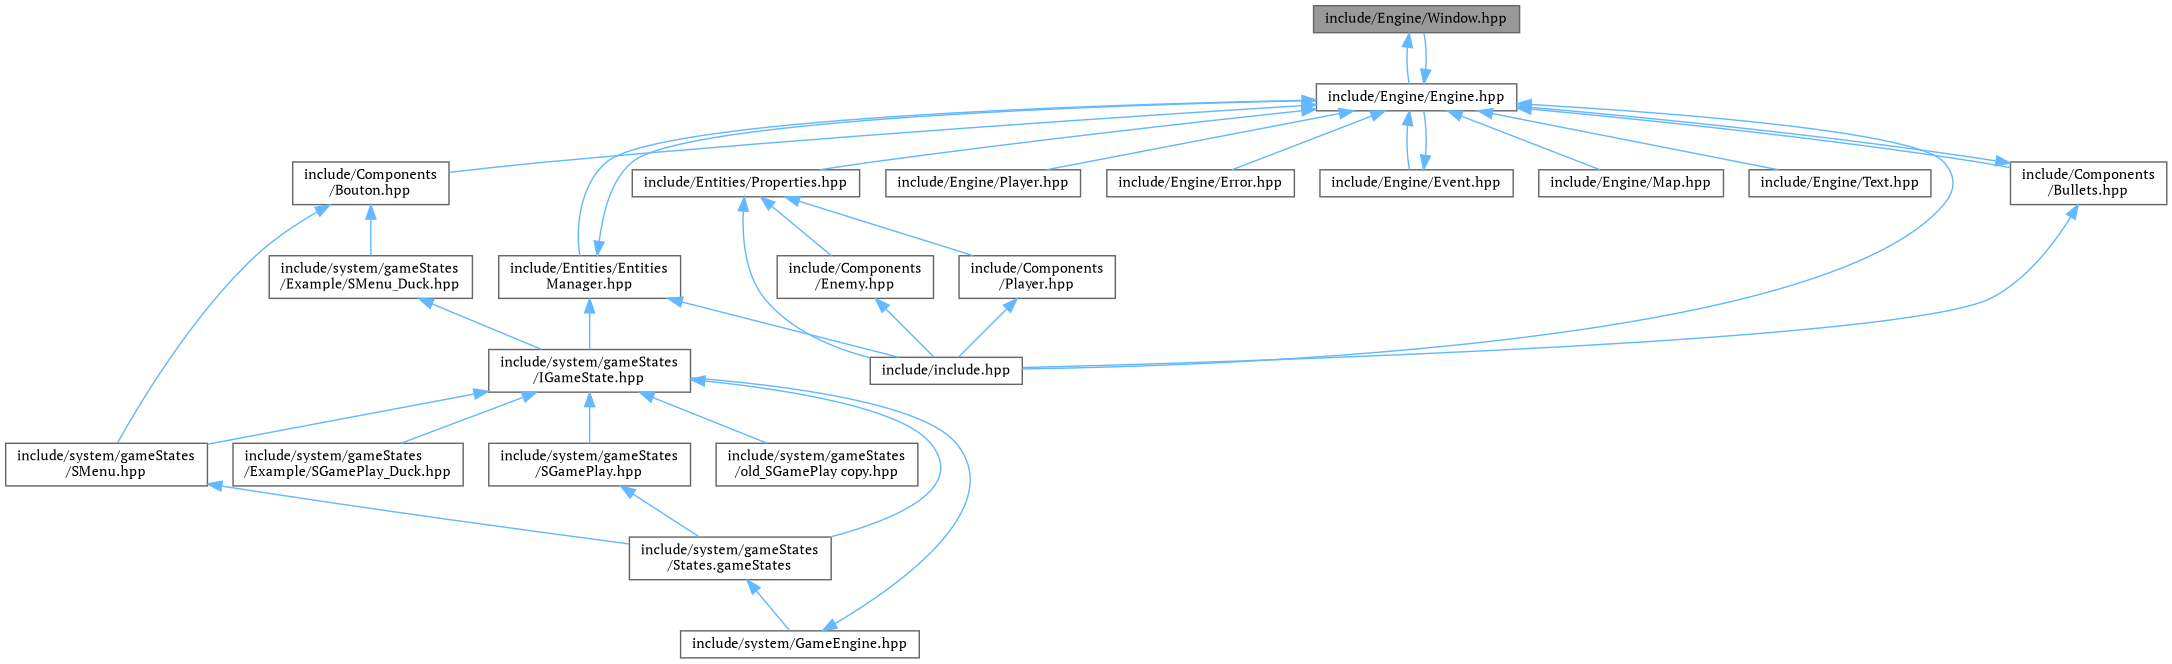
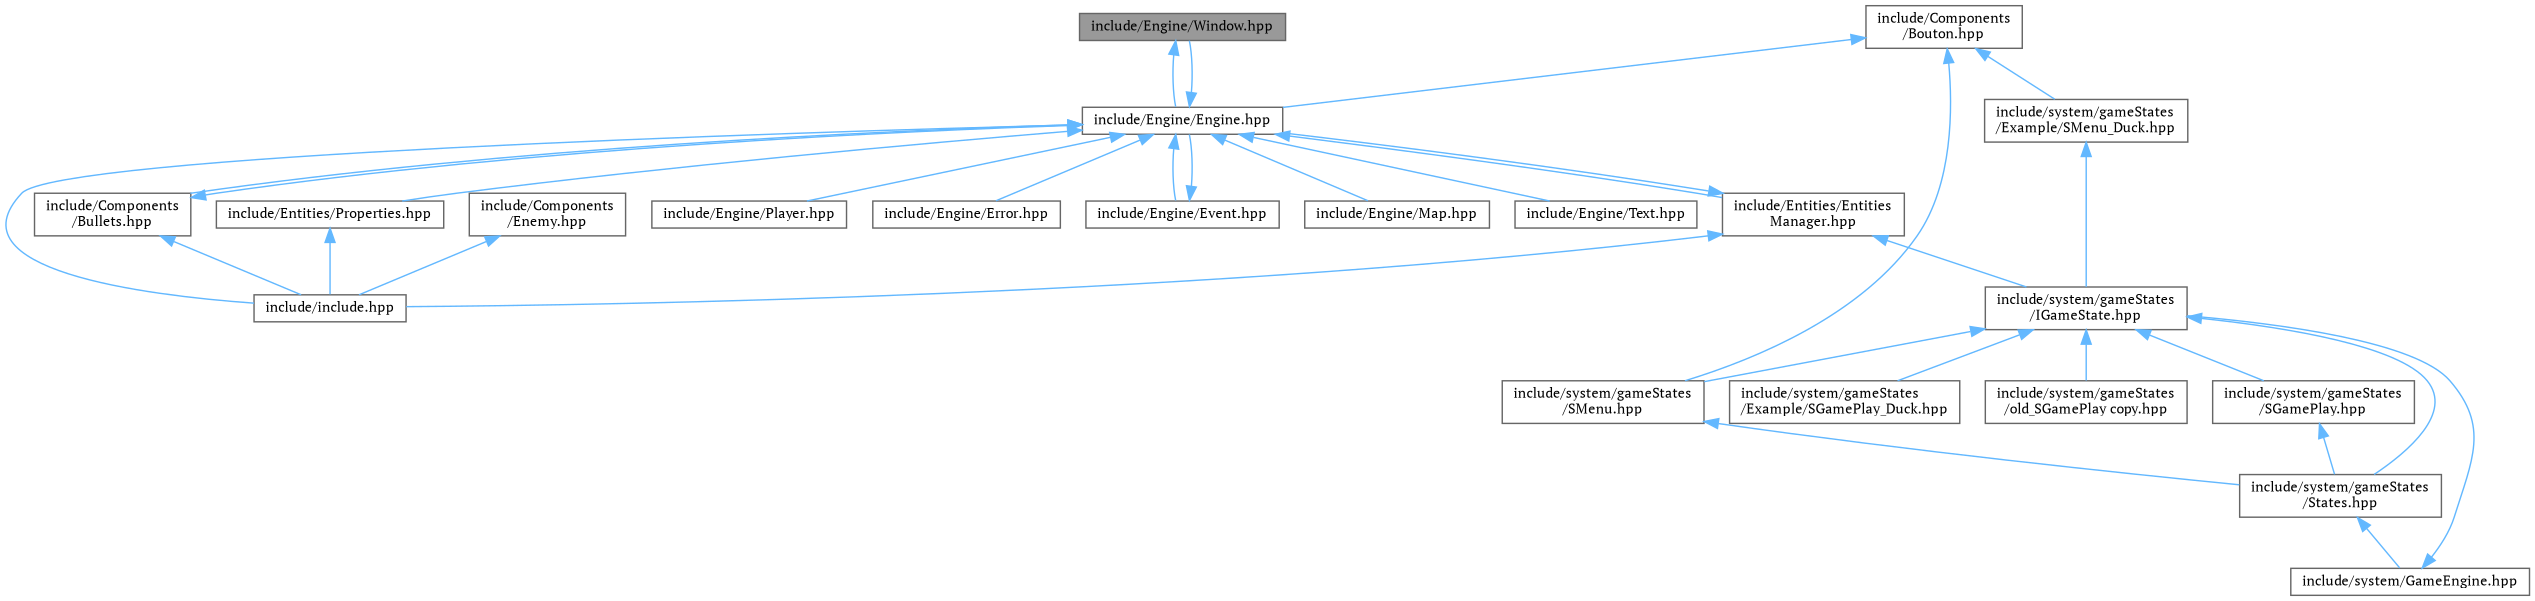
(875, 135) -> (1567, 73)
(802, 231) -> none
(1037, 277) -> none
(730, 558) -> (2341, 496)
